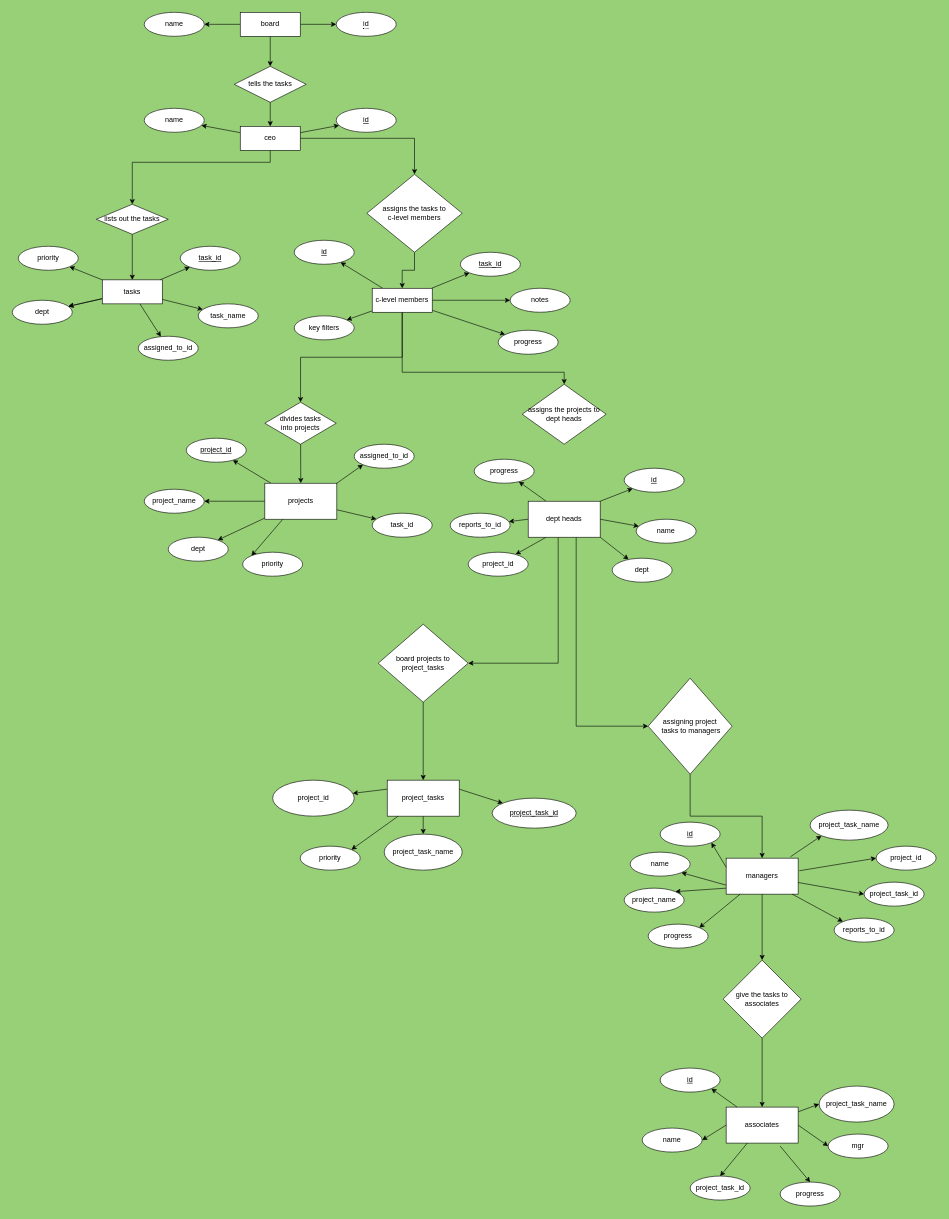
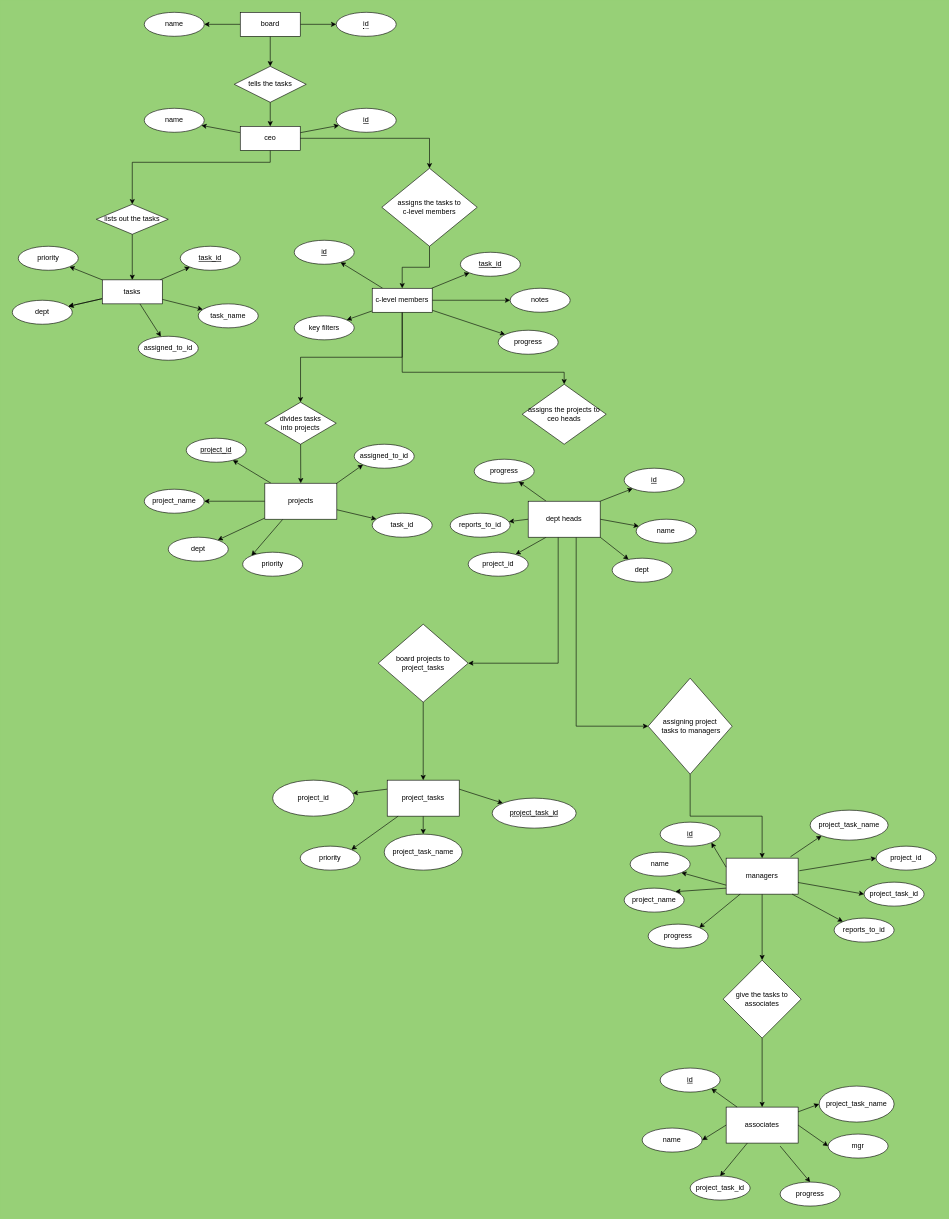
(415, 213) -> (430, 207)
(564, 414) -> (564, 414)
